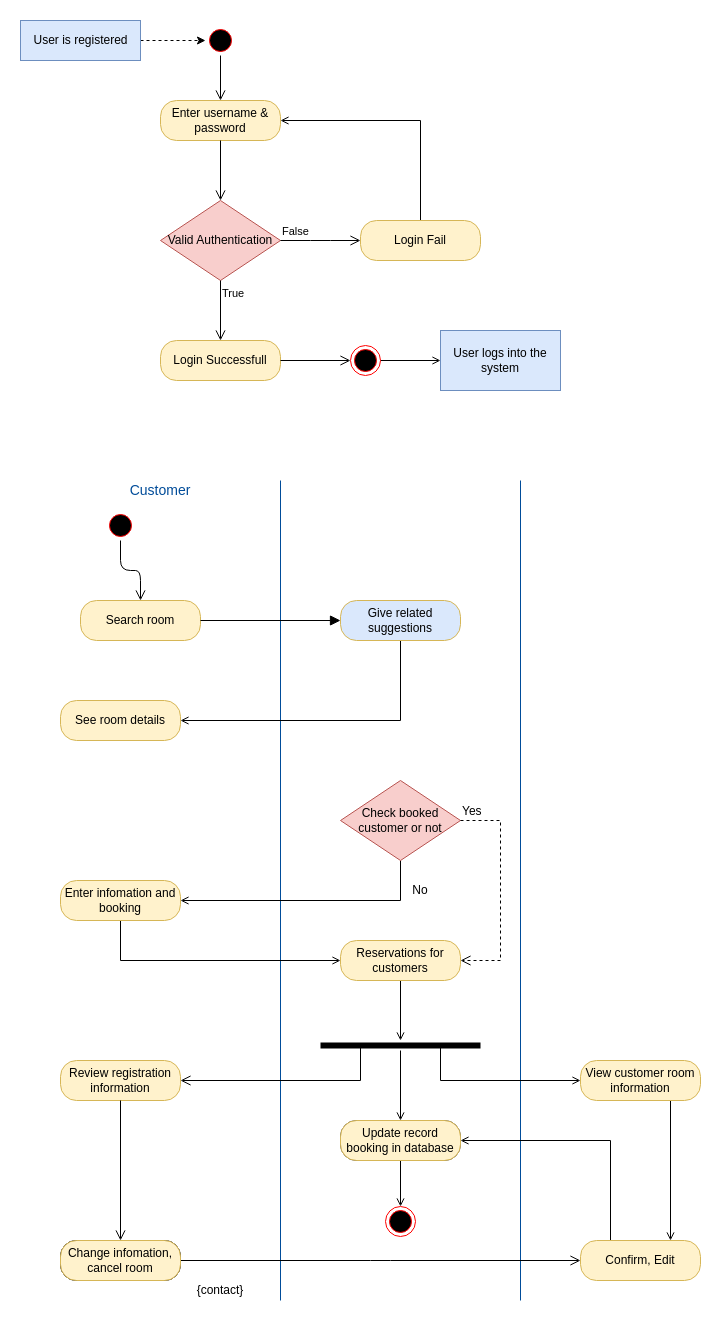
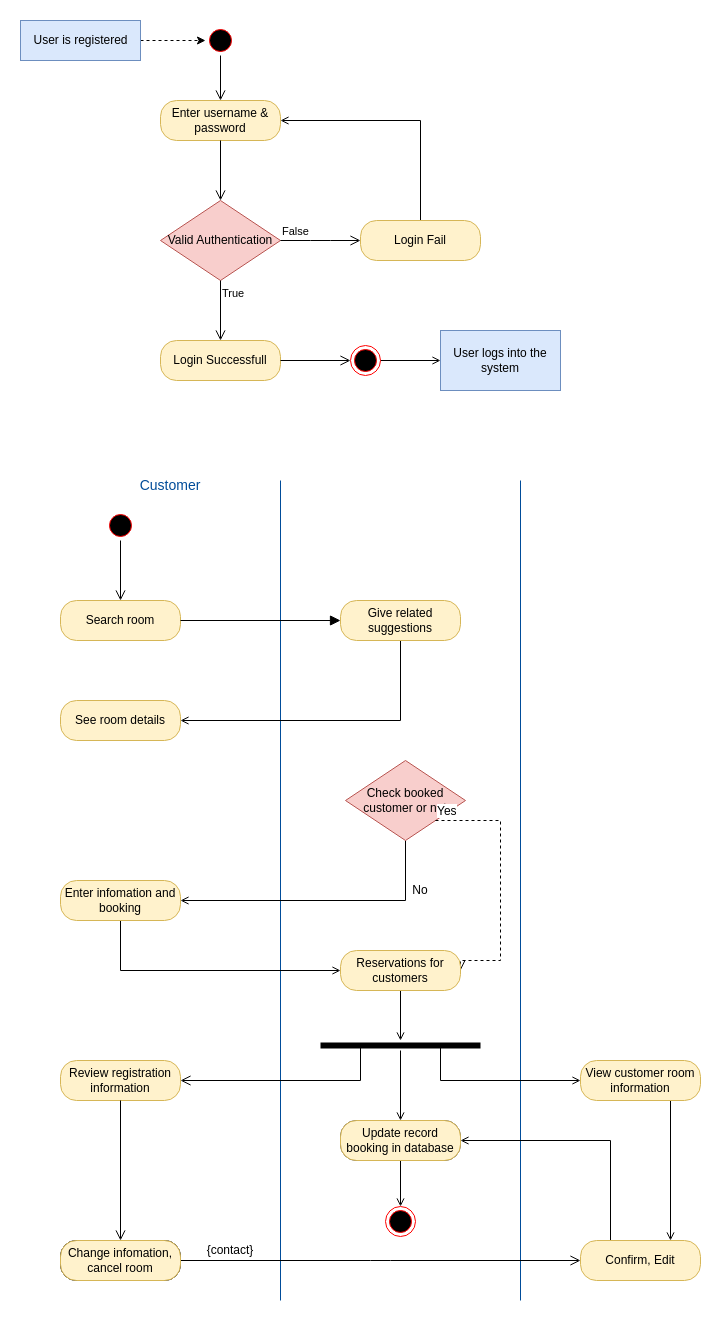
(161, 491) -> (171, 486)
(141, 621) -> (121, 621)
(401, 621) -> (401, 621)
(401, 821) -> (406, 801)
(401, 961) -> (401, 971)
(221, 1291) -> (231, 1251)
